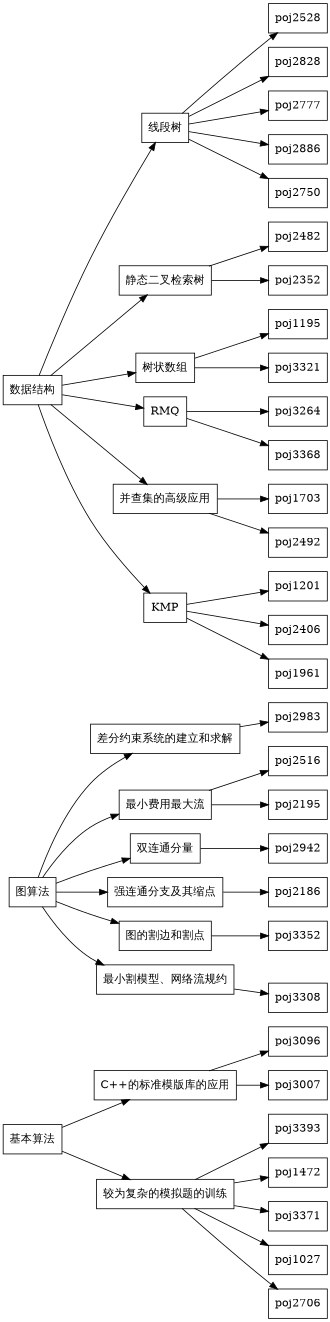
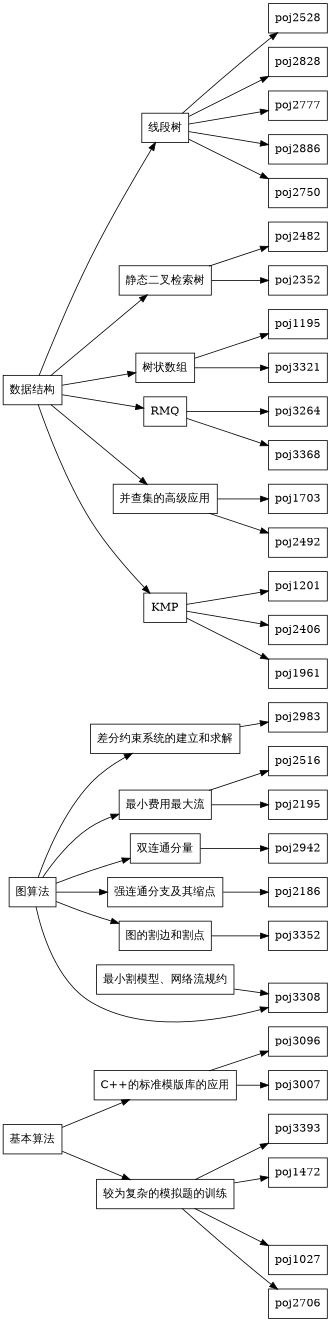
(66, 937) -> (119, 1014)
(298, 1216) -> none
